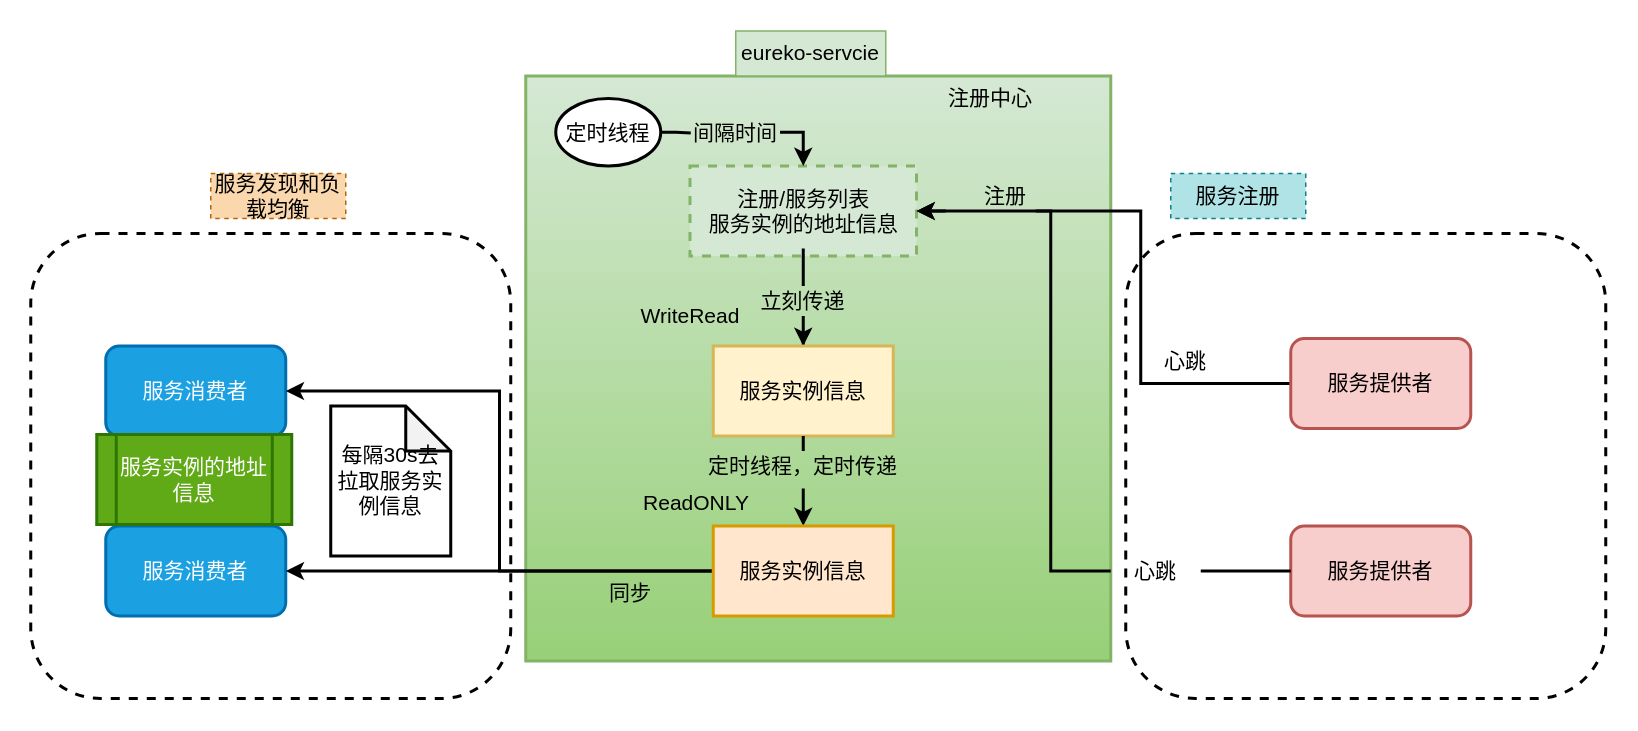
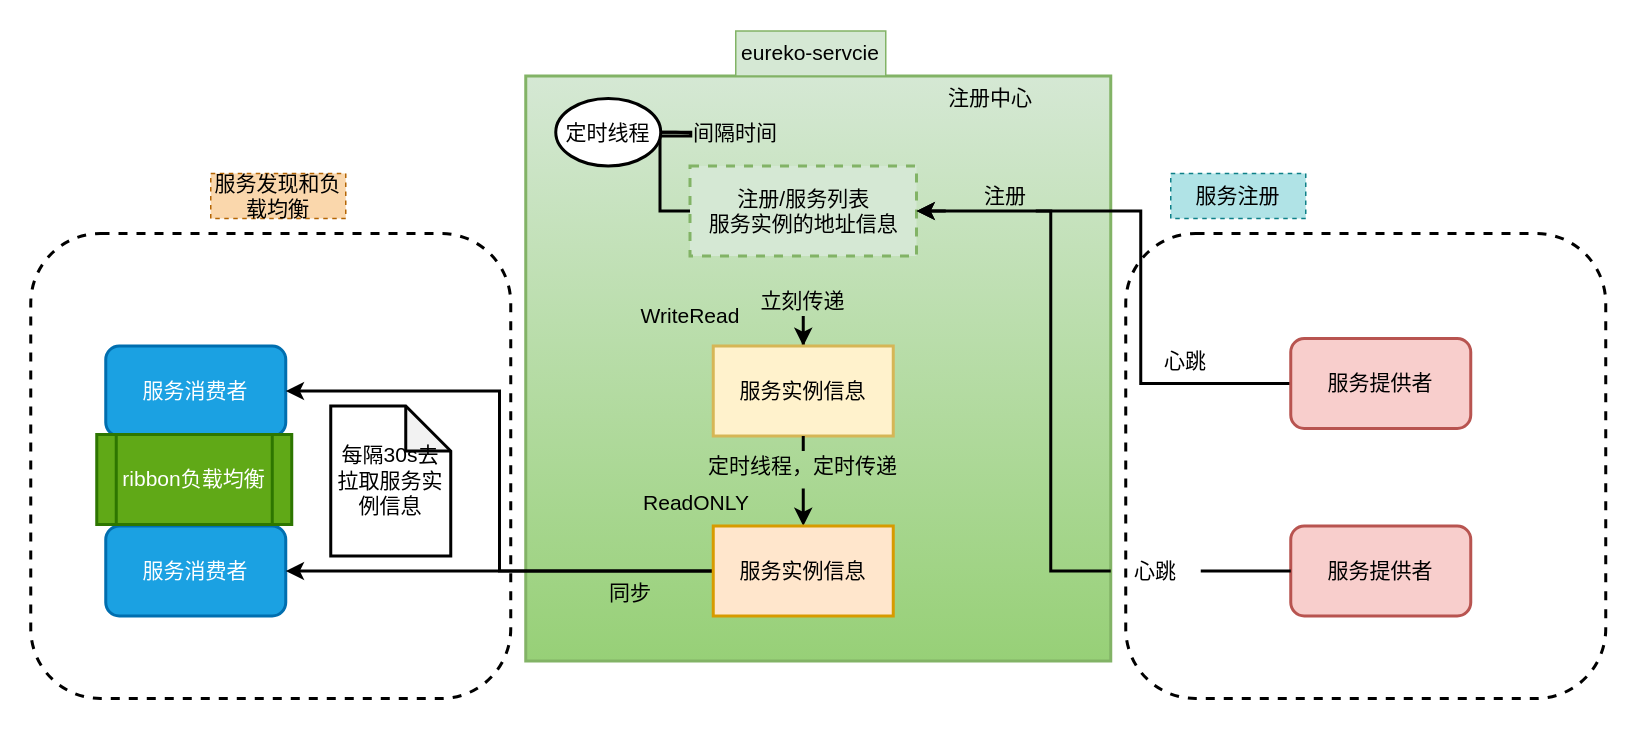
(802, 132) -> none
(803, 268) -> (660, 172)
(194, 479) -> (194, 479)
